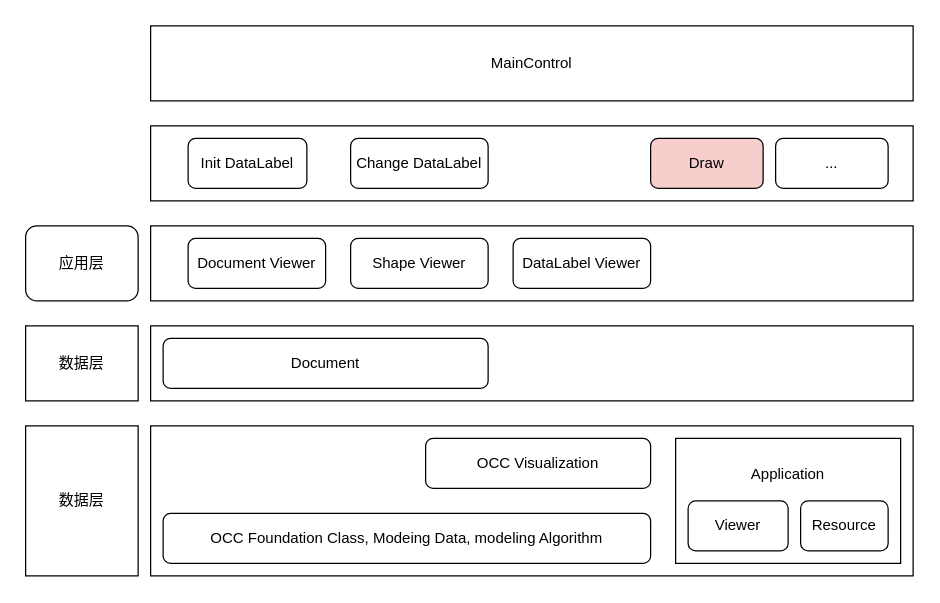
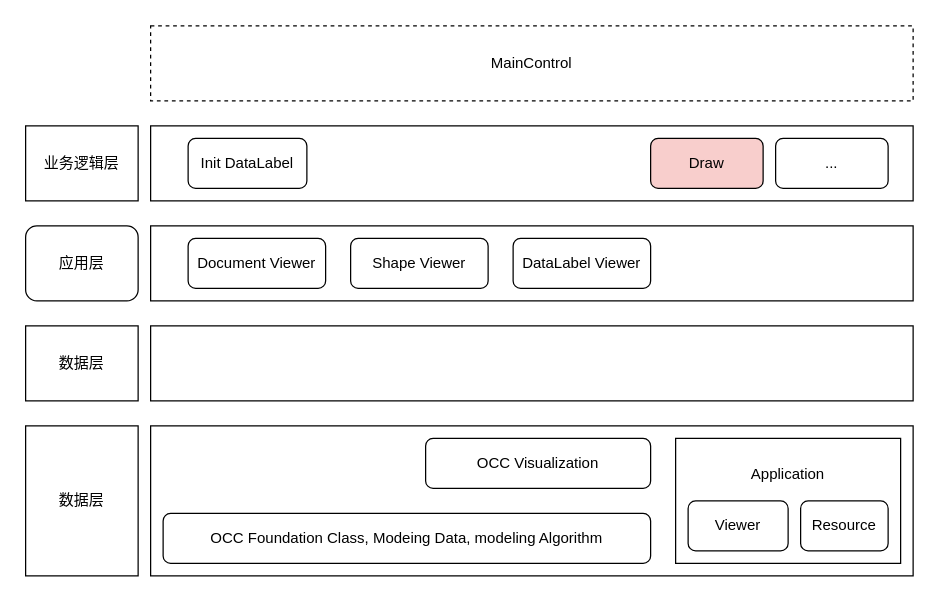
(532, 63) -> (532, 63)
none -> (82, 163)
(419, 163) -> none
(326, 363) -> none
